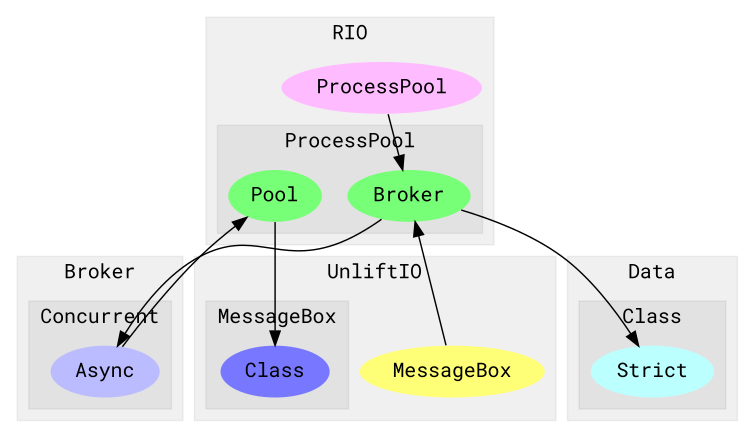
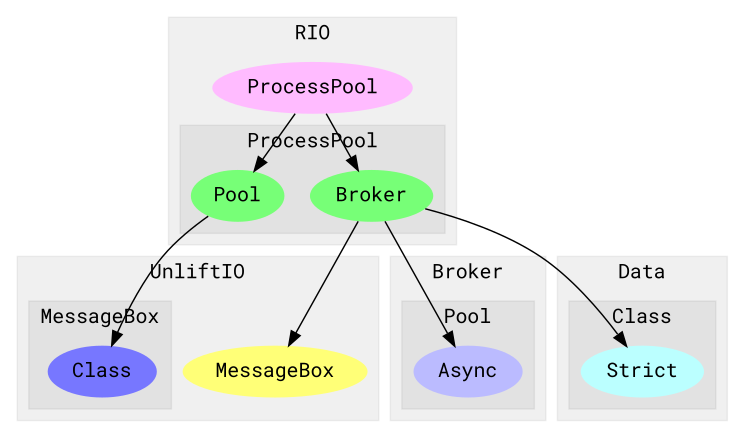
(175, 283) -> (279, 136)
(432, 291) -> (327, 277)
(100, 318) -> (468, 318)
